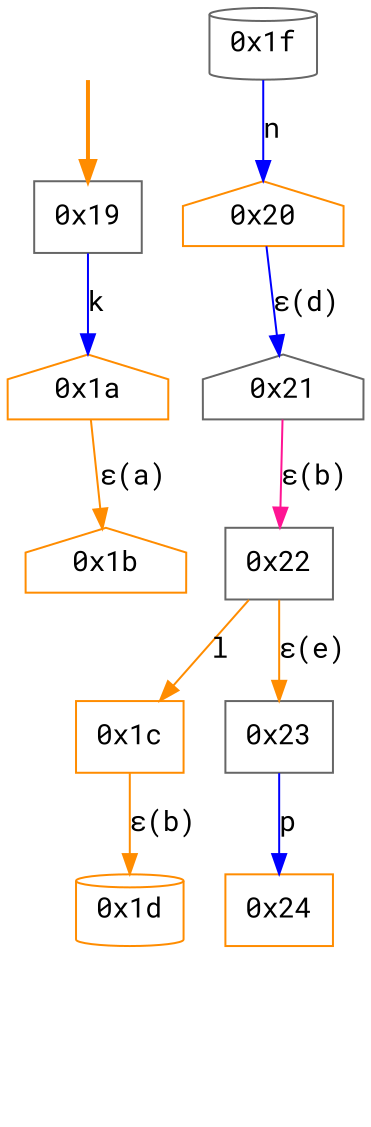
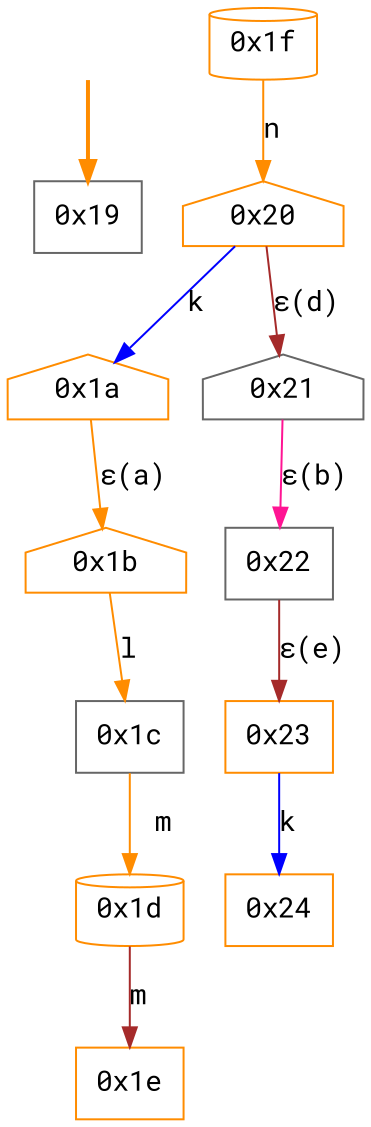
(263, 44) -> (263, 44)
(263, 120) -> (263, 120)
(272, 291) -> (272, 291)
(88, 294) -> (182, 297)
(279, 640) -> (279, 640)
(211, 643) -> (116, 637)
(130, 737) -> (130, 737)
(279, 737) -> (279, 737)
(164, 824) -> (164, 824)
(288, 824) -> (288, 824)
none -> (130, 1083)
